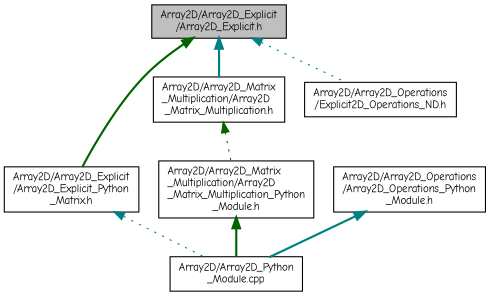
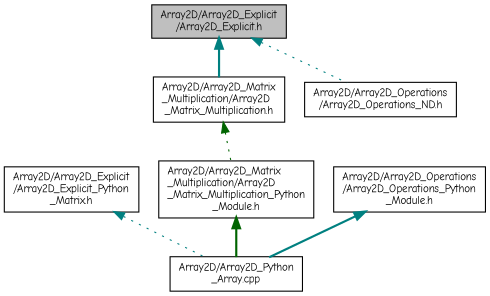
(125, 99) -> none
(381, 100) -> (381, 100)
(236, 274) -> (236, 274)
